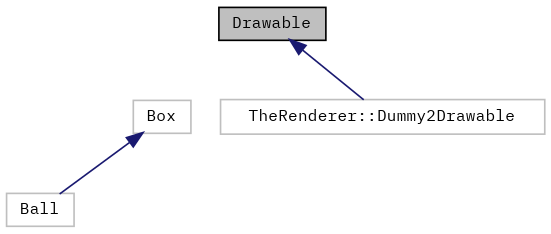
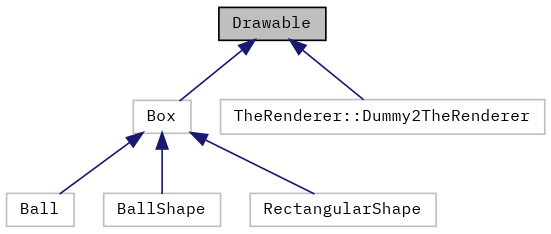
none -> (211, 75)
(383, 117) -> (383, 117)
none -> (162, 210)
none -> (343, 210)
